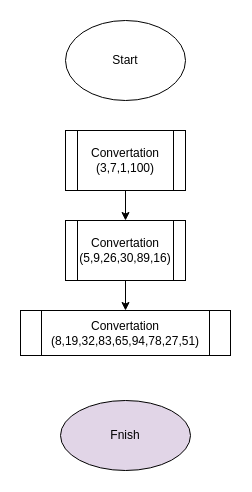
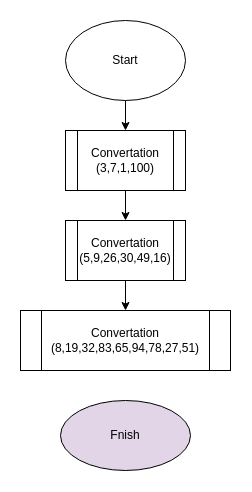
none -> (126, 120)
(126, 251) -> (126, 251)
(126, 333) -> (126, 341)
